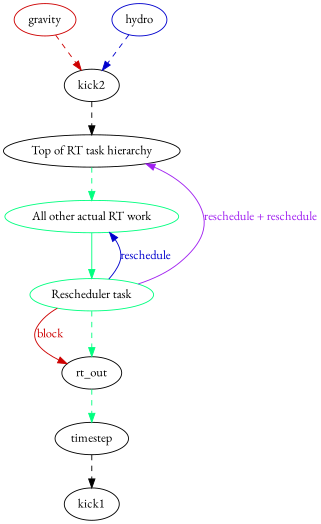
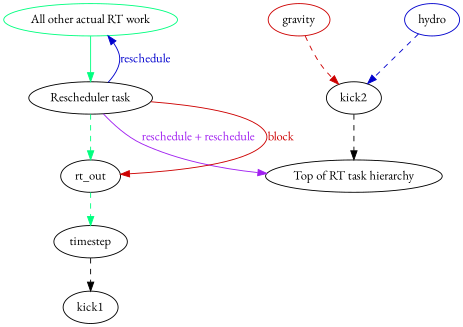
(92, 179) -> none
(92, 295) -> (91, 98)
